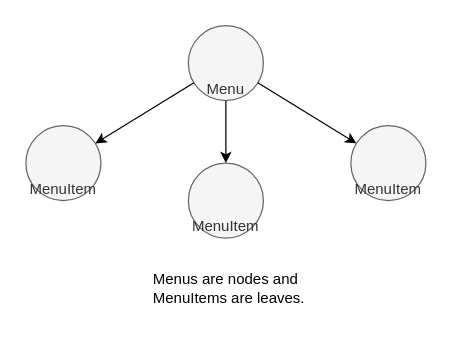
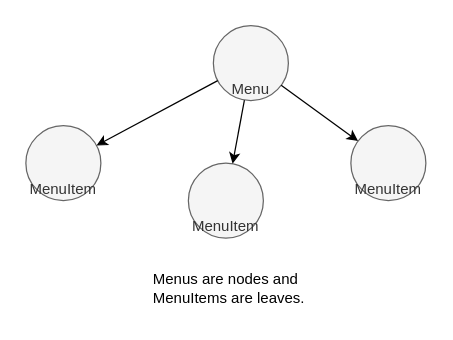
(226, 63) -> (251, 63)
